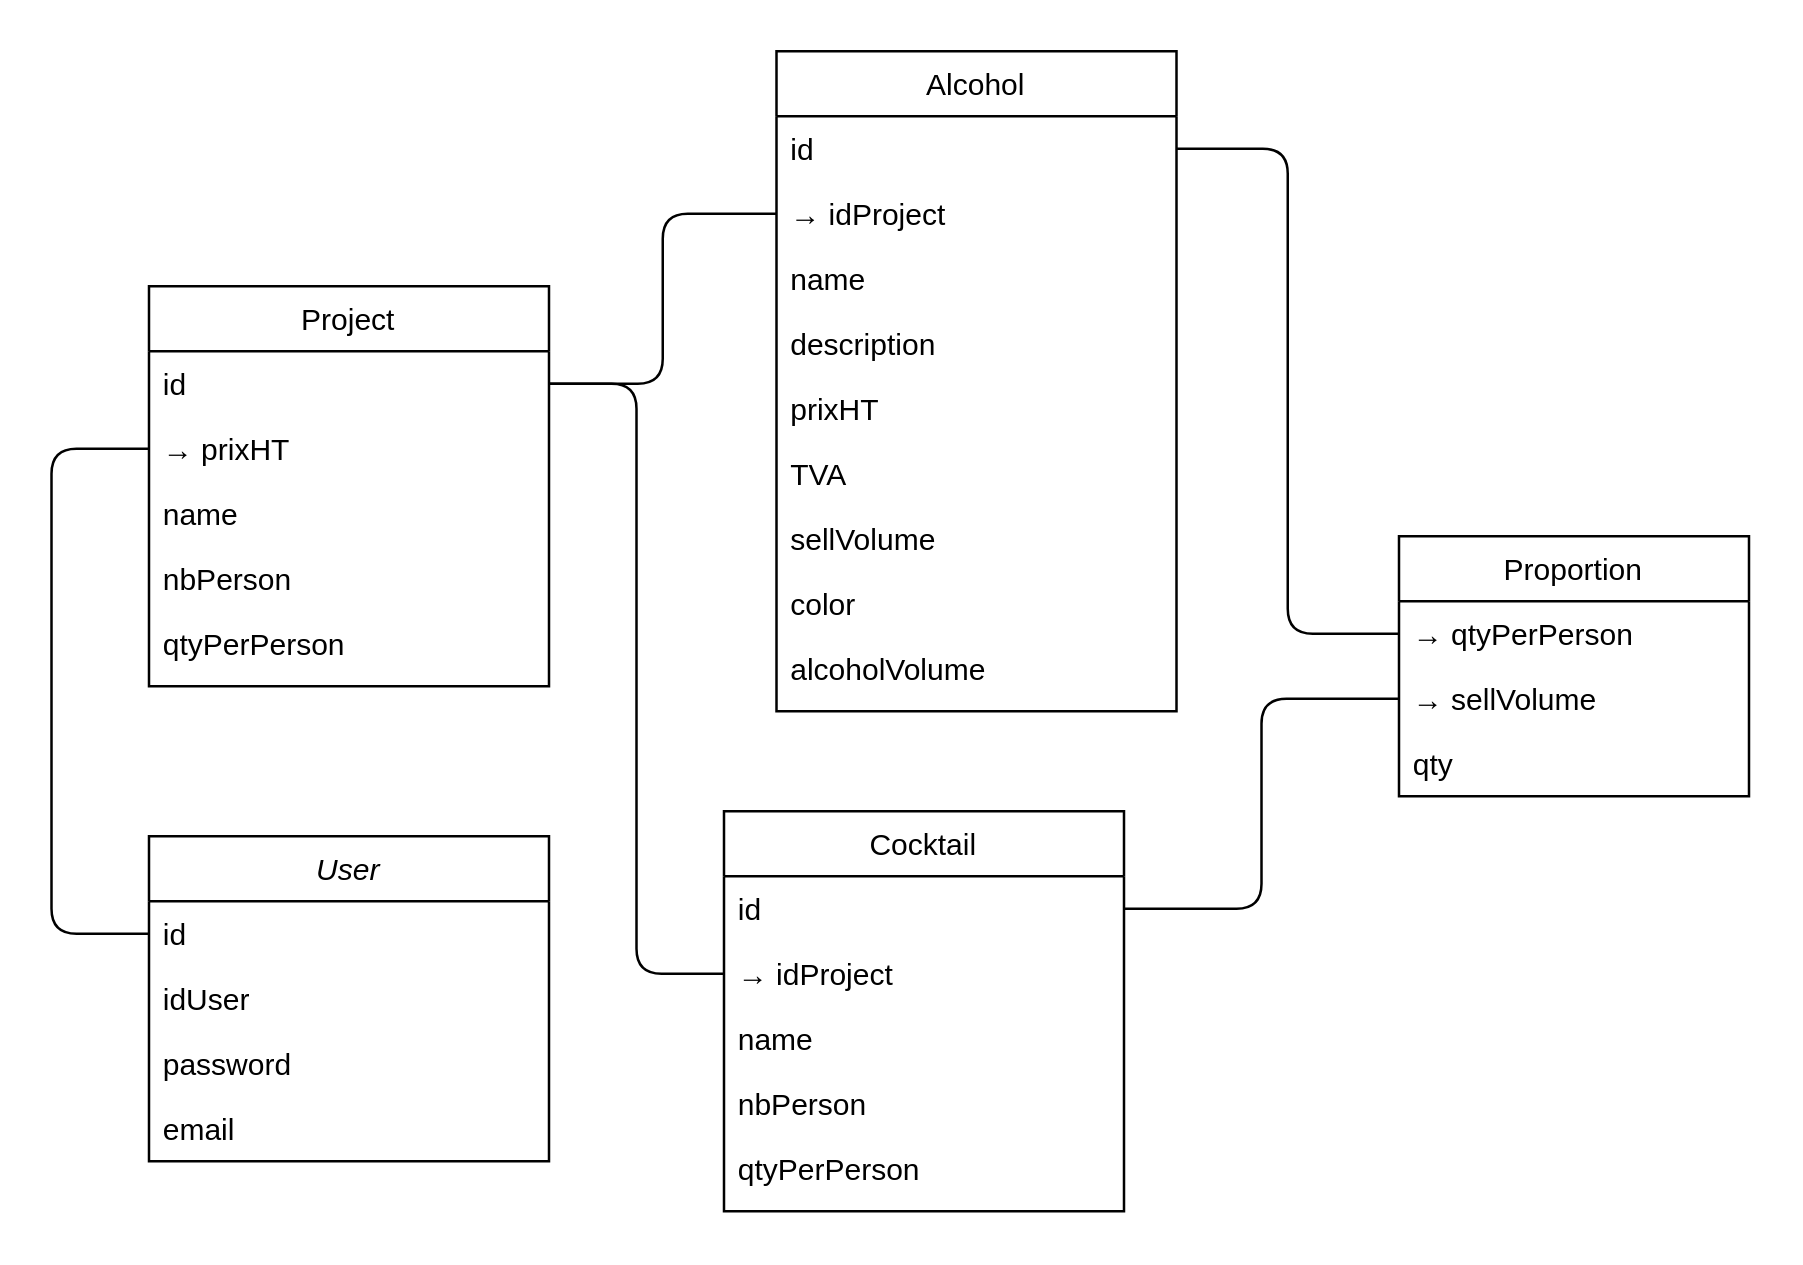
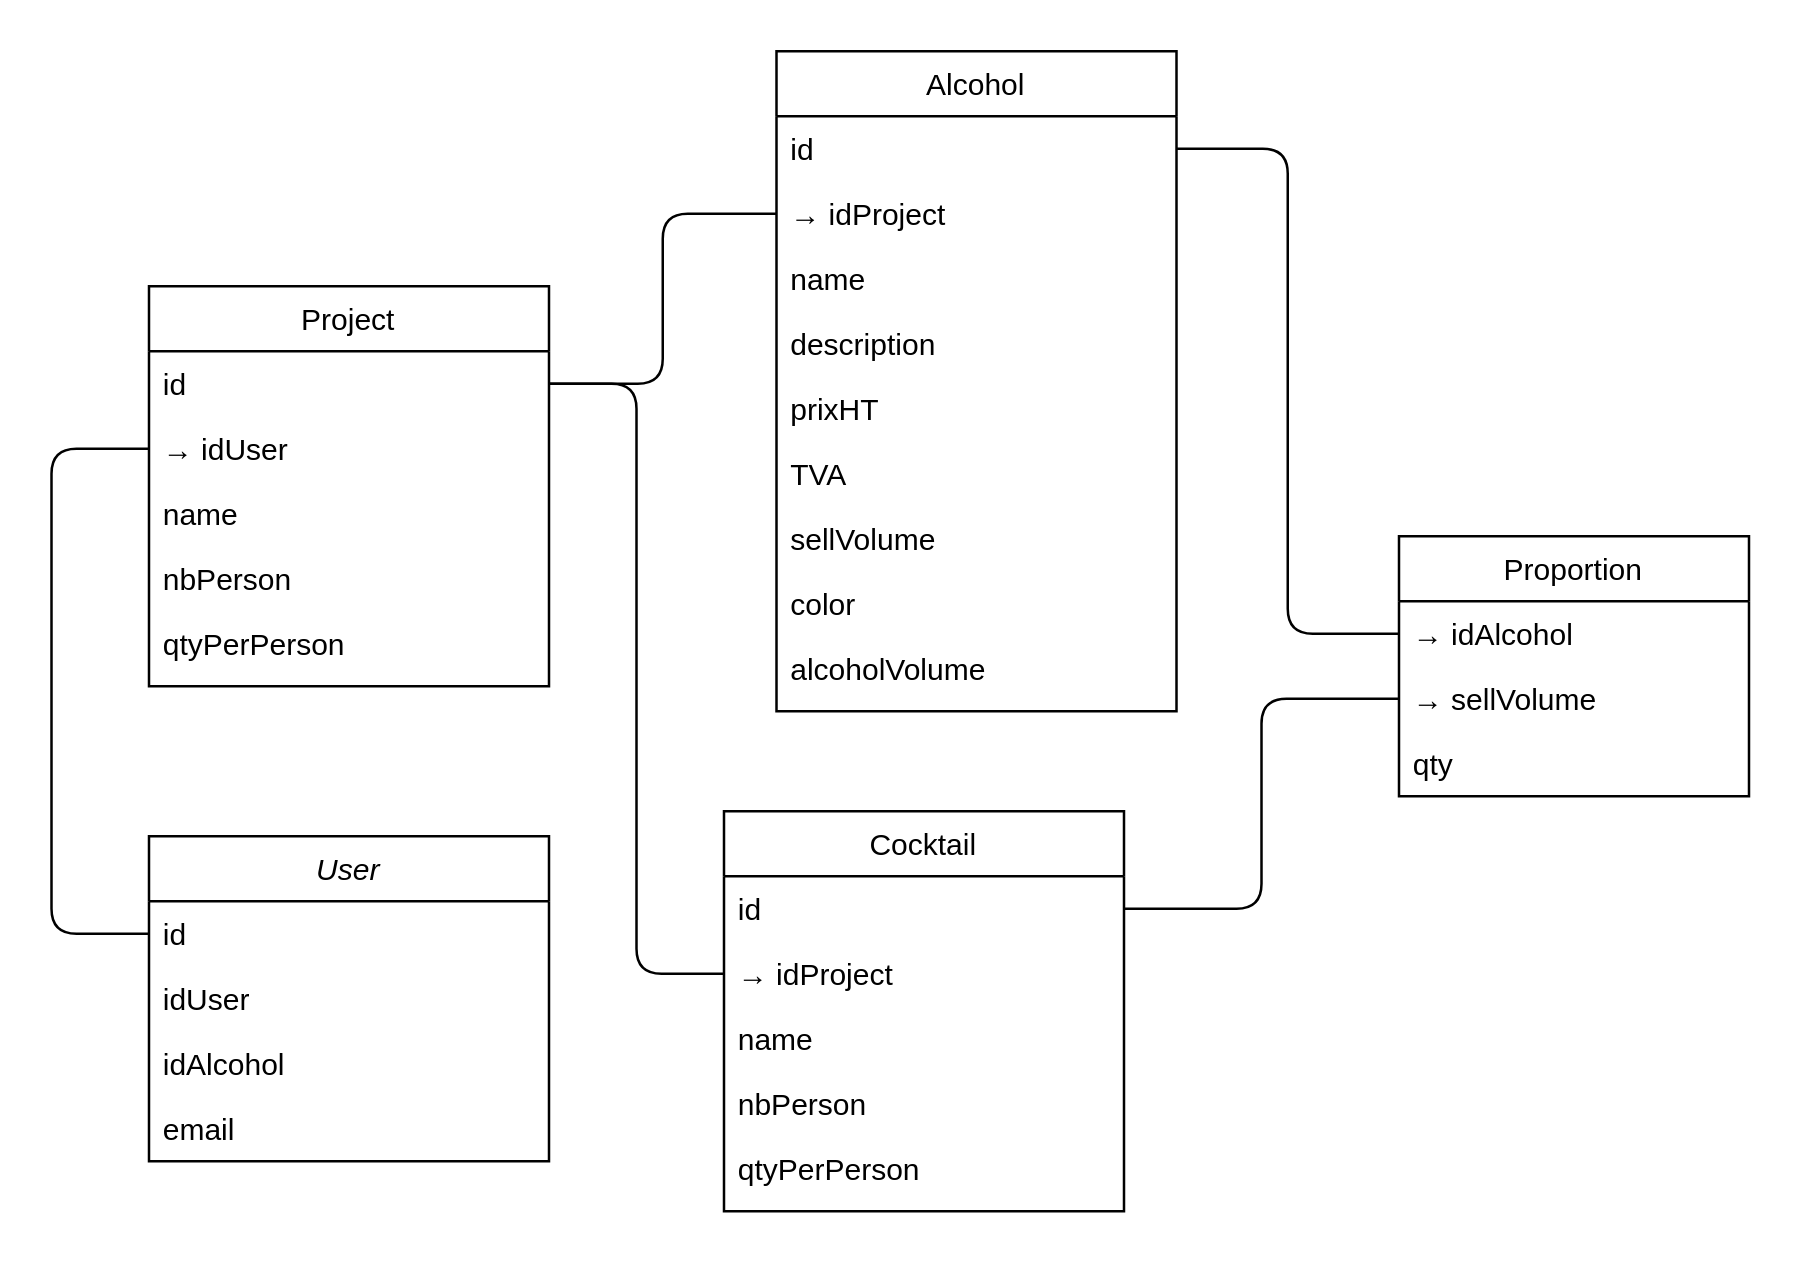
(222, 450) -> (222, 450)
(1526, 635) -> (1489, 635)
(230, 1065) -> (226, 1065)
